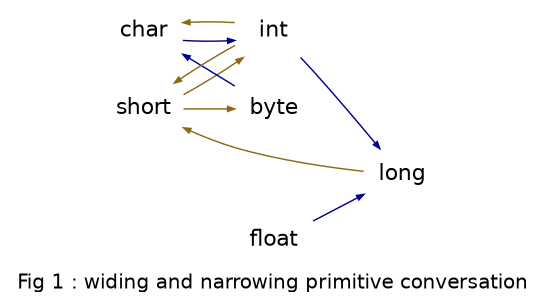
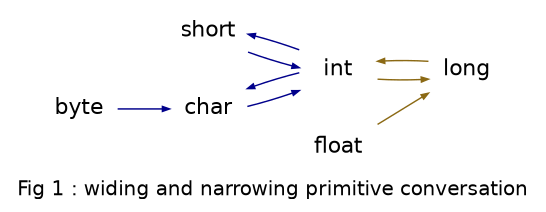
(213, 22) -> (277, 79)
(210, 60) -> (277, 42)
(208, 80) -> (270, 60)
(338, 100) -> (399, 80)
(205, 109) -> none
(275, 158) -> (407, 61)
(335, 209) -> (400, 111)
